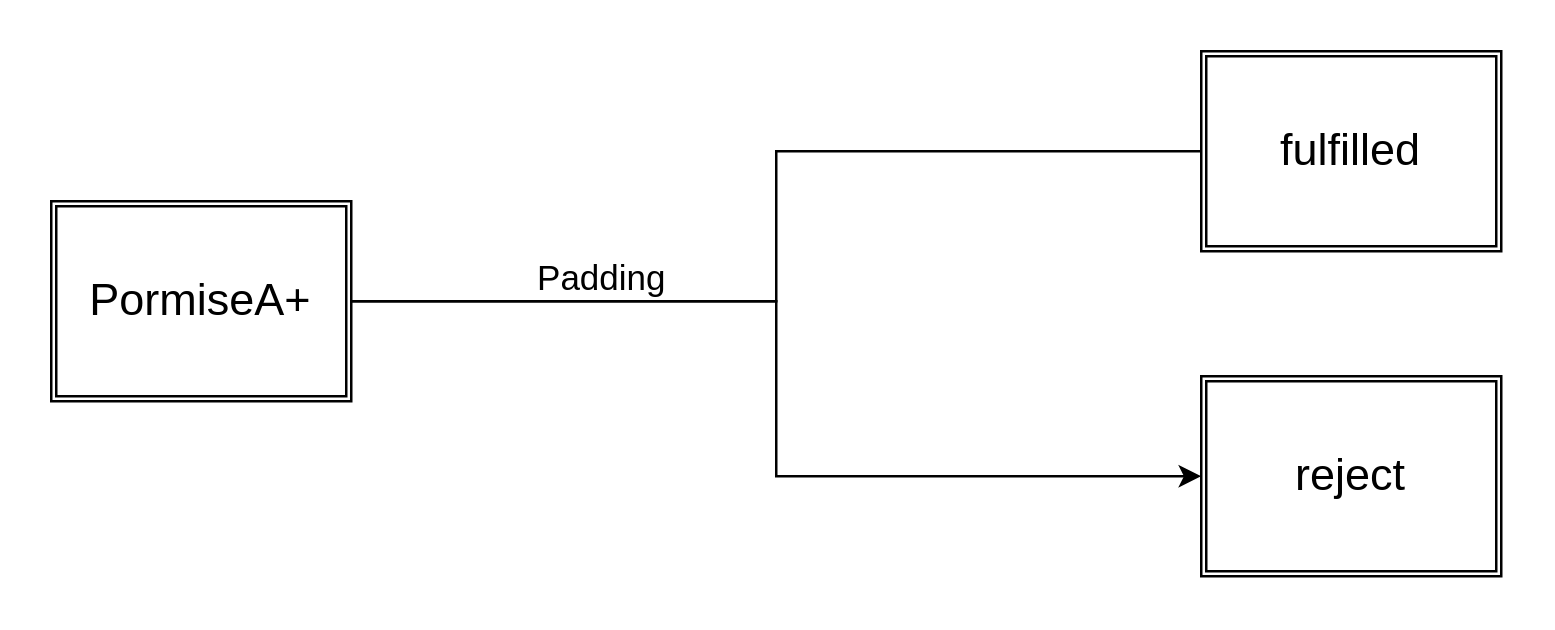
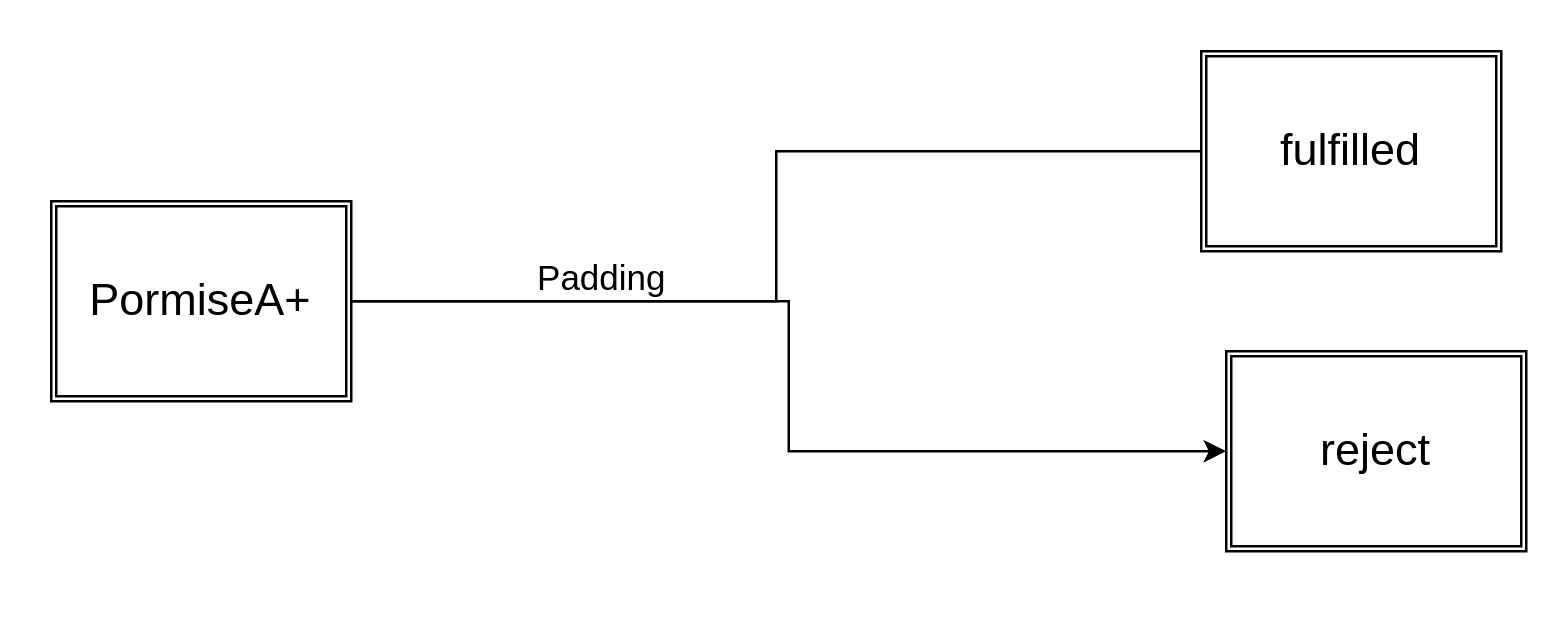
(1351, 476) -> (1376, 451)
